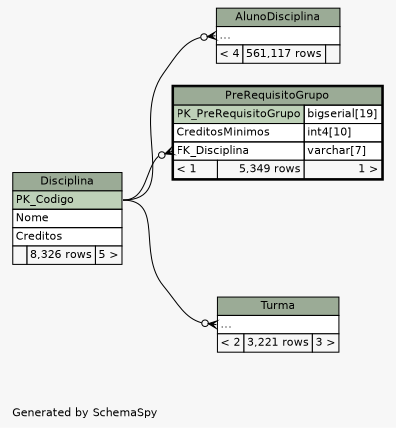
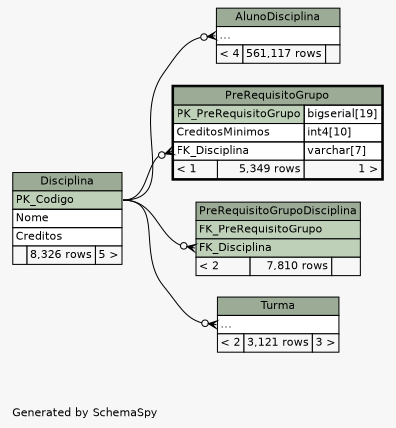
none -> (278, 239)
(278, 342) -> (278, 342)
